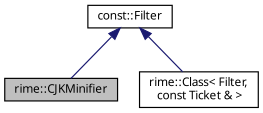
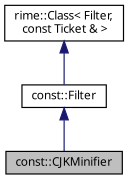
(166, 54) -> (64, 69)
(61, 90) -> (64, 163)
